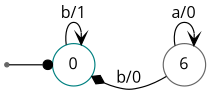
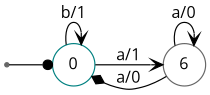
none -> (123, 65)
(129, 78) -> (129, 78)
